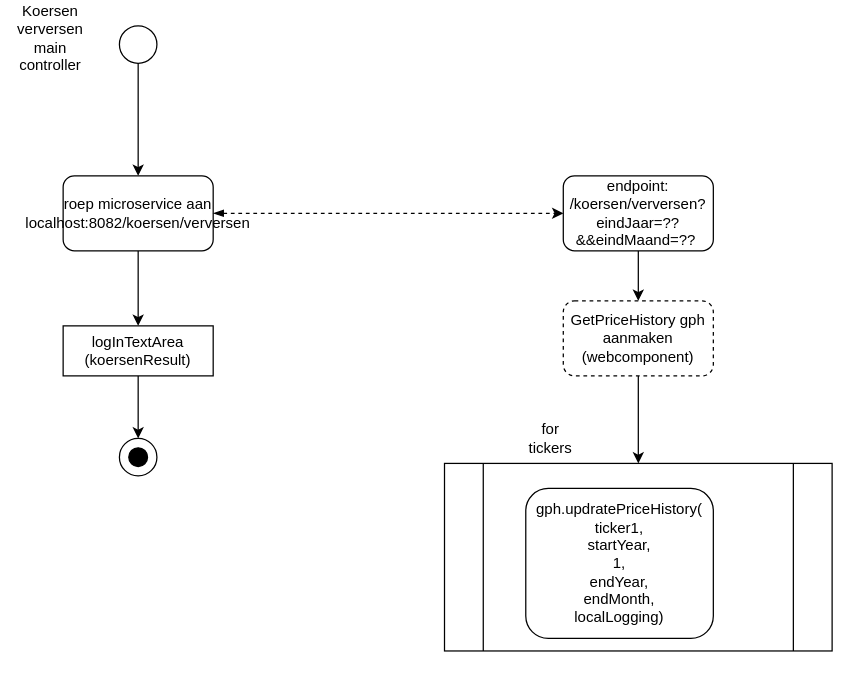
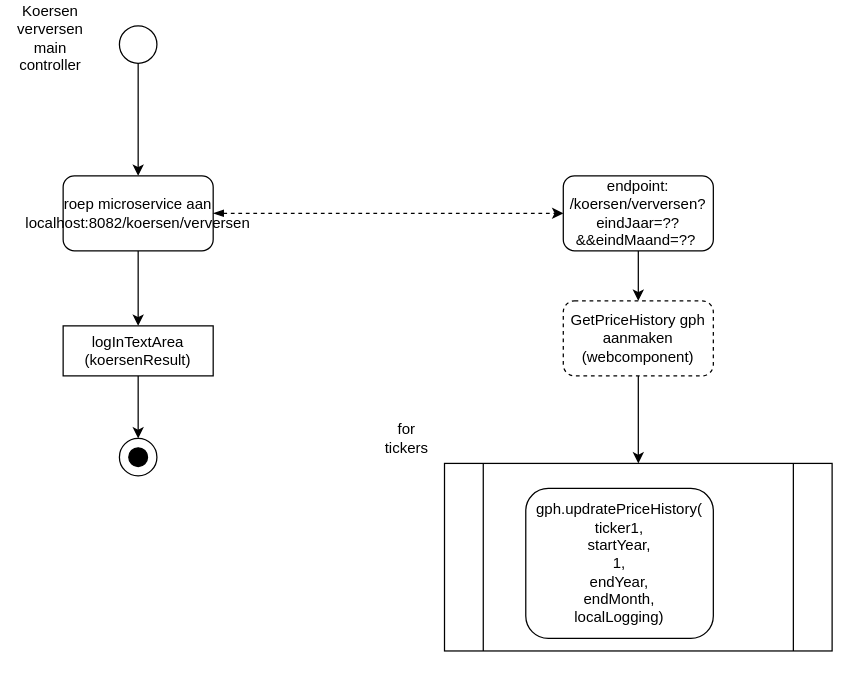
(551, 438) -> (407, 438)
